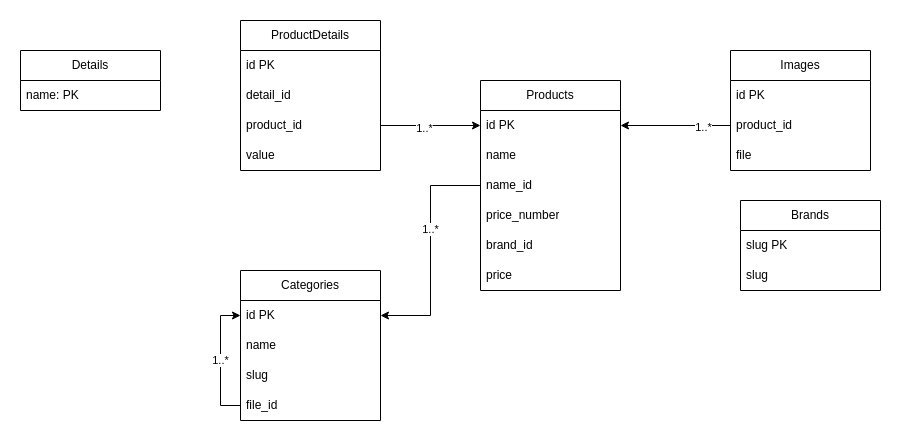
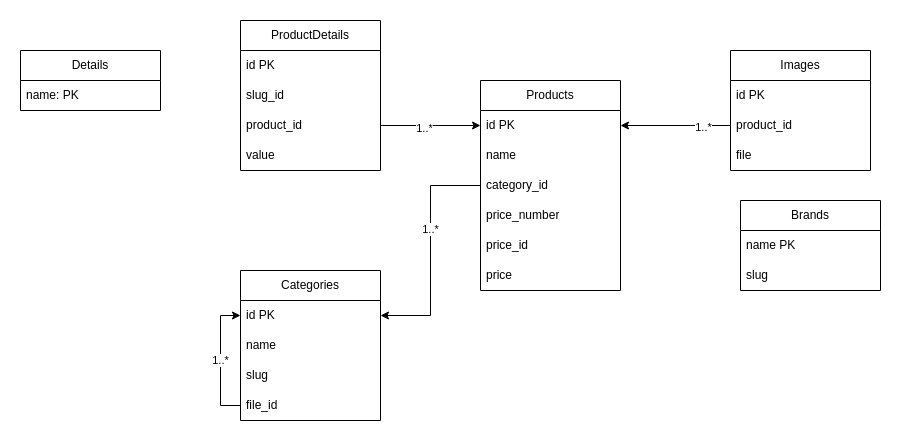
(272, 96) -> (267, 96)
(508, 186) -> (522, 186)
(512, 246) -> (510, 246)
(767, 246) -> (768, 246)
